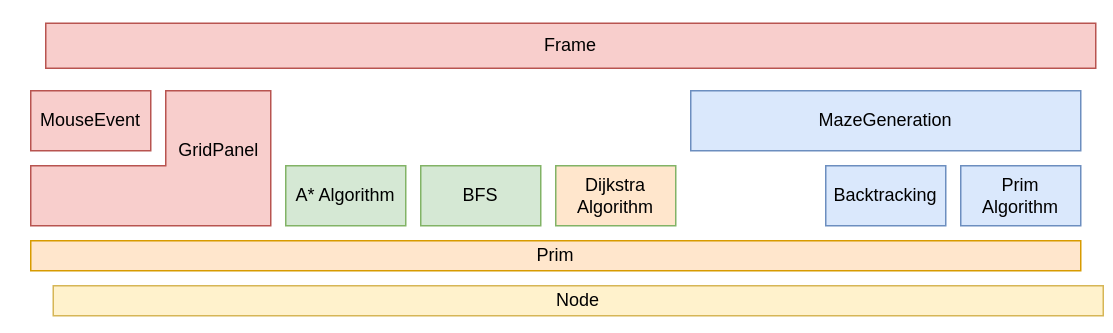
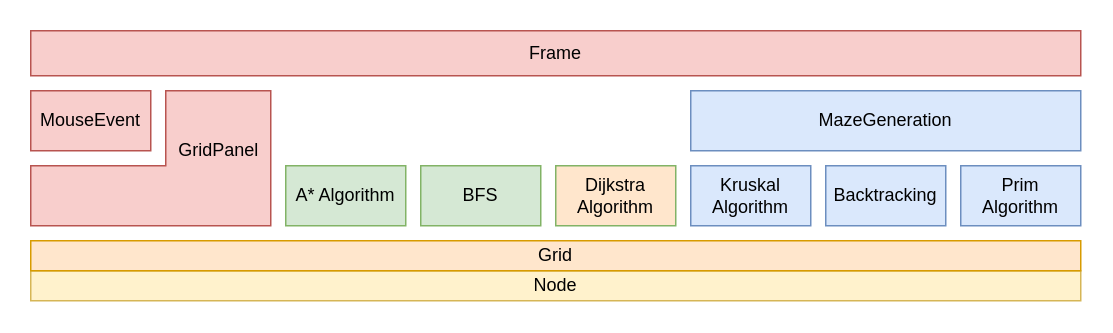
(571, 46) -> (556, 53)
none -> (751, 196)
(556, 256) -> (556, 256)
(578, 301) -> (556, 286)
